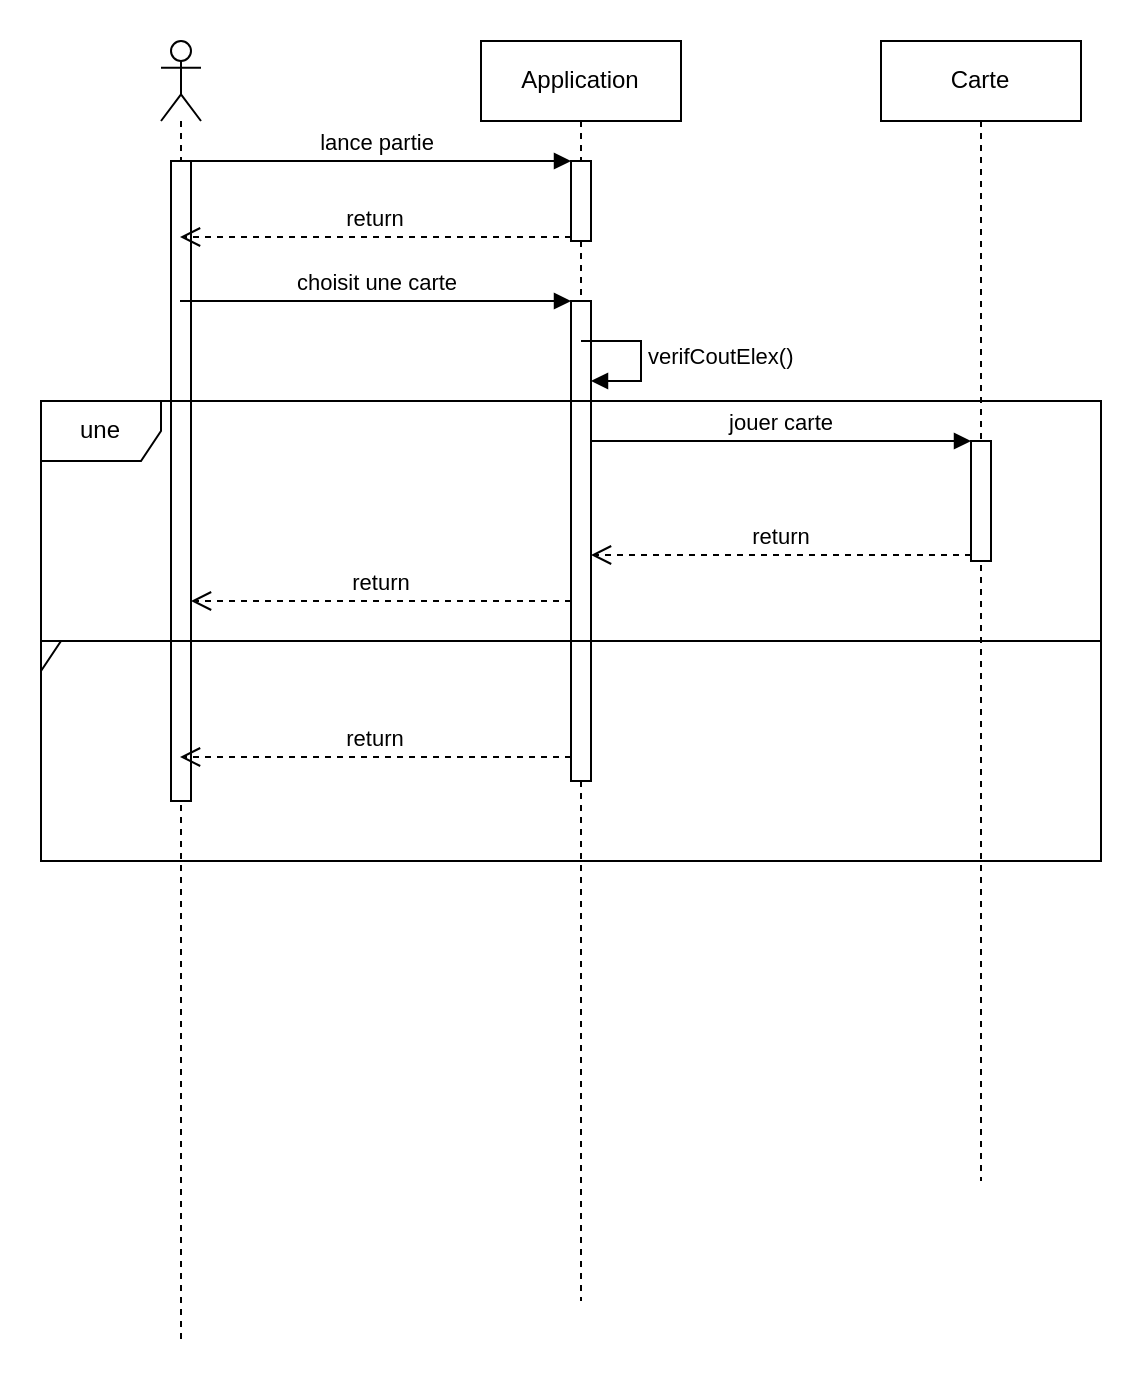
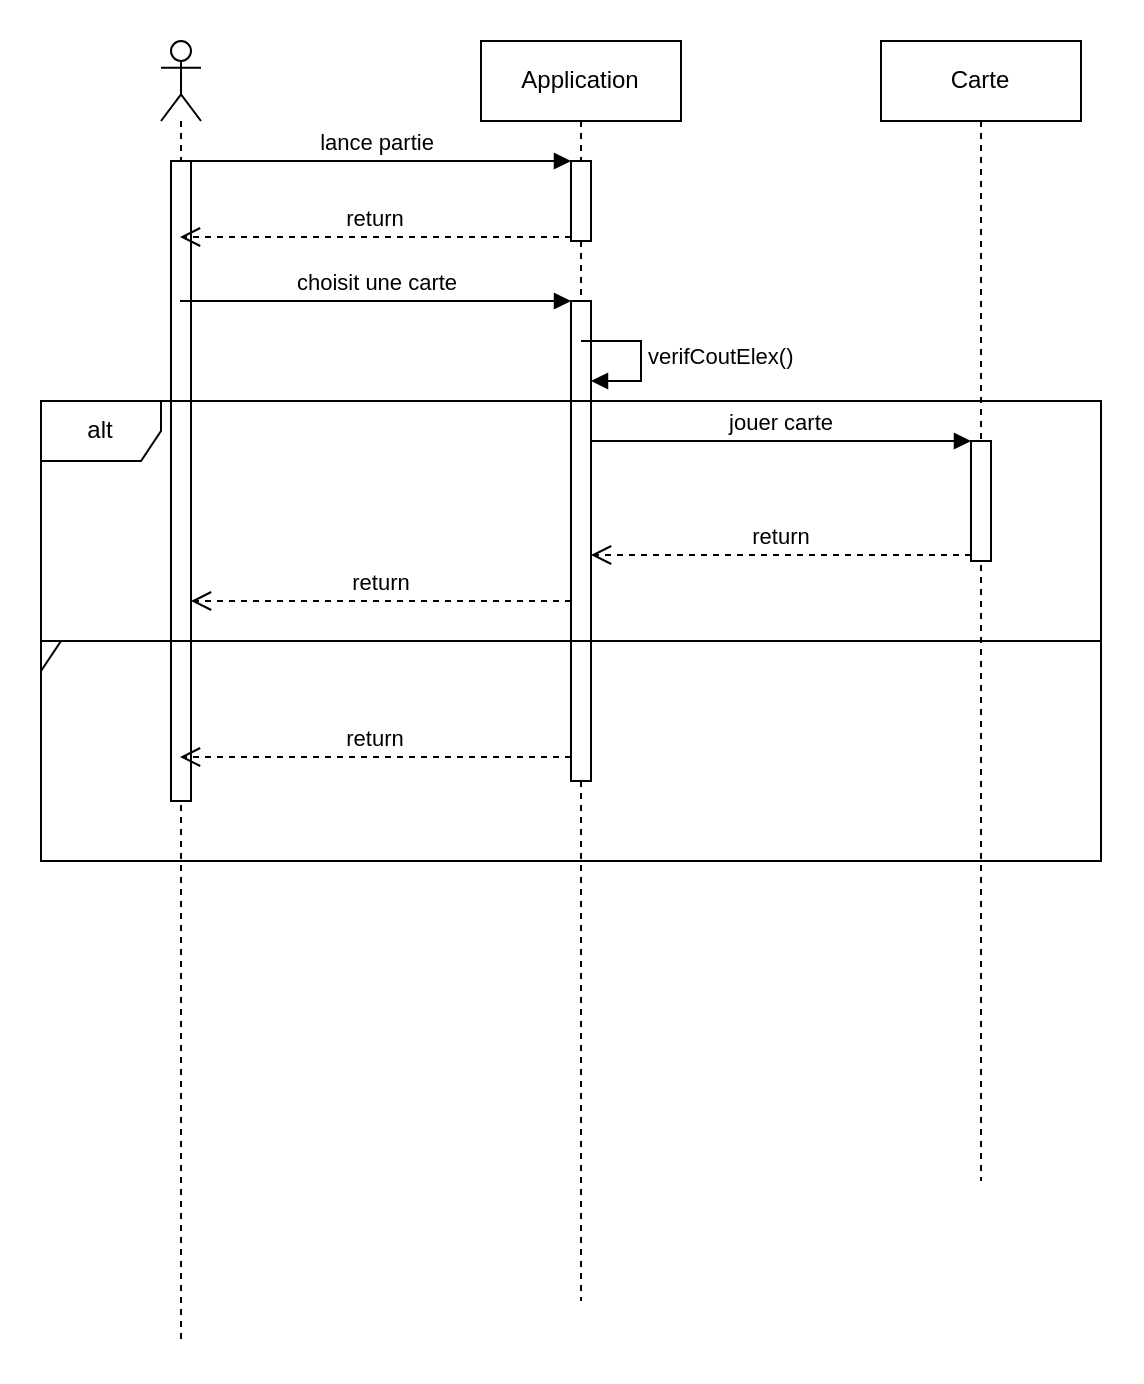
(101, 431) -> (101, 431)
